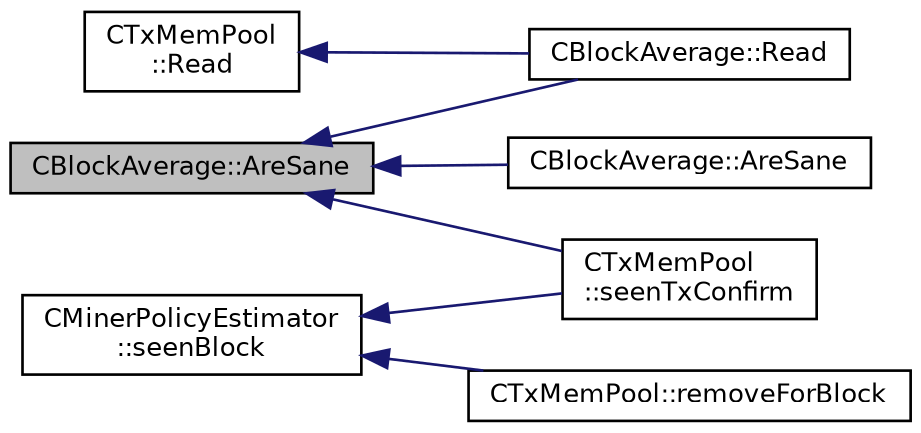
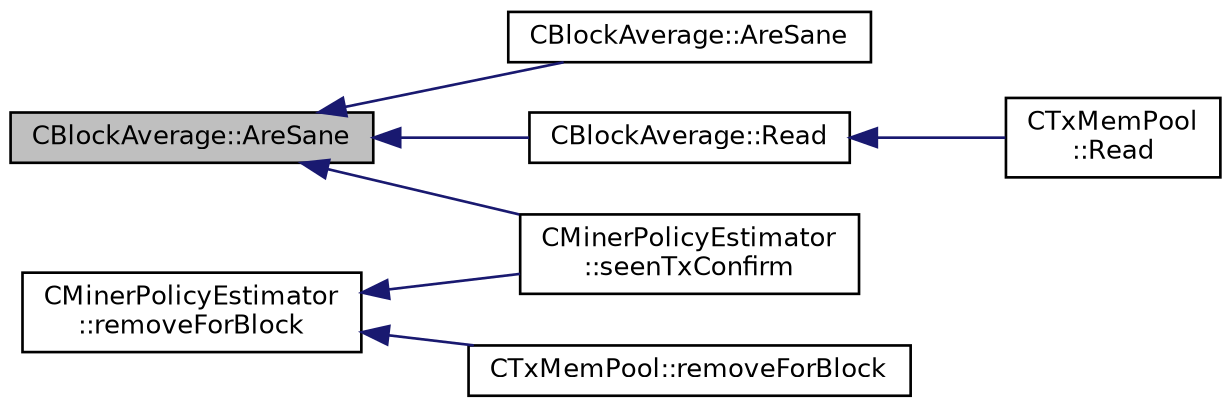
(428, 53) -> (941, 138)
(690, 279) -> (690, 254)
(192, 335) -> (192, 312)
